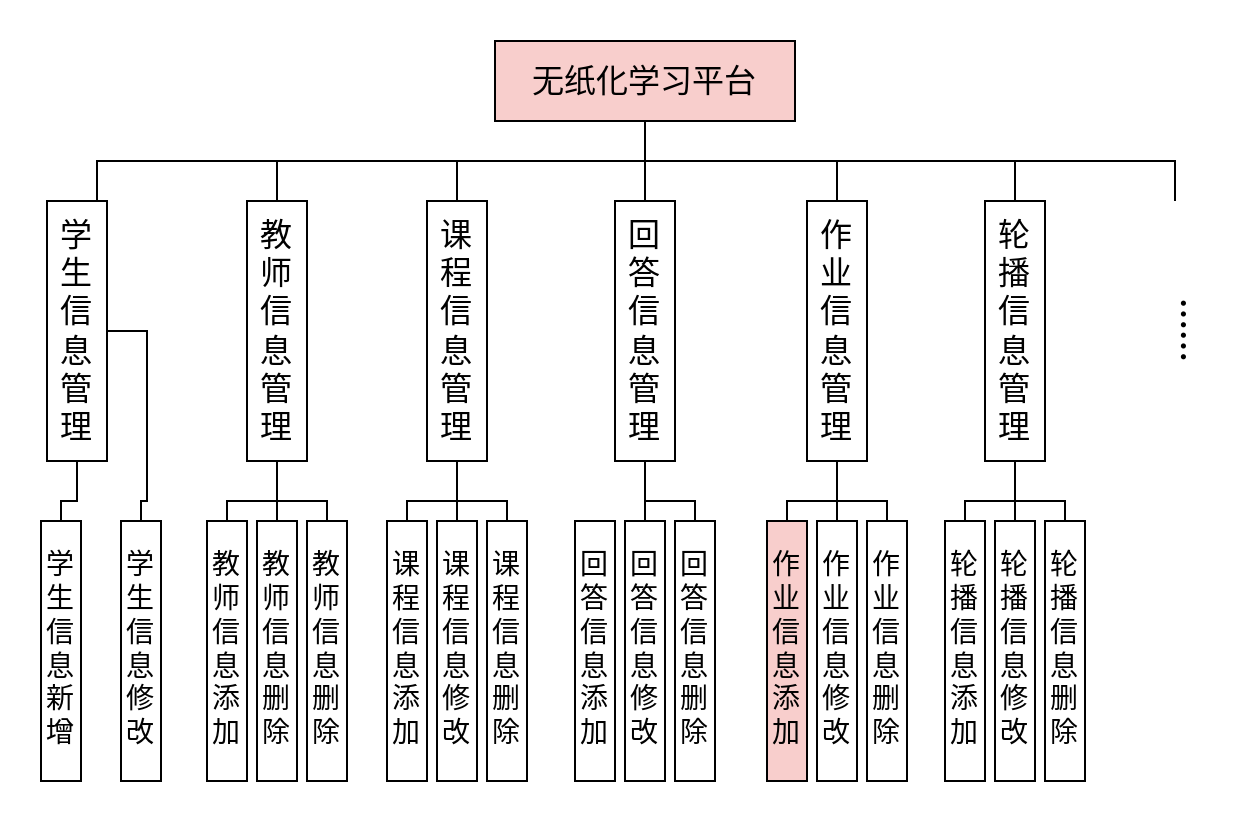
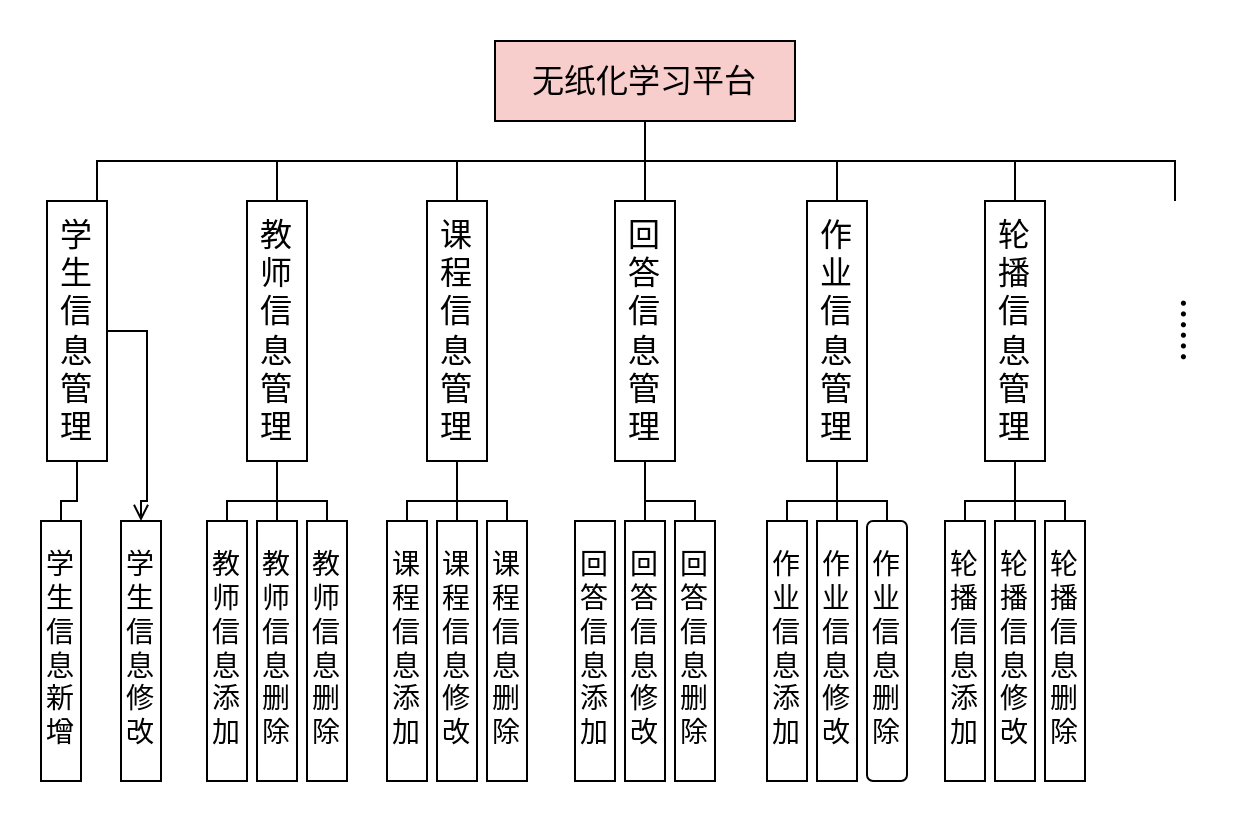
(141, 514) -> (141, 513)
(787, 651) -> (787, 651)
(887, 651) -> (887, 651)
